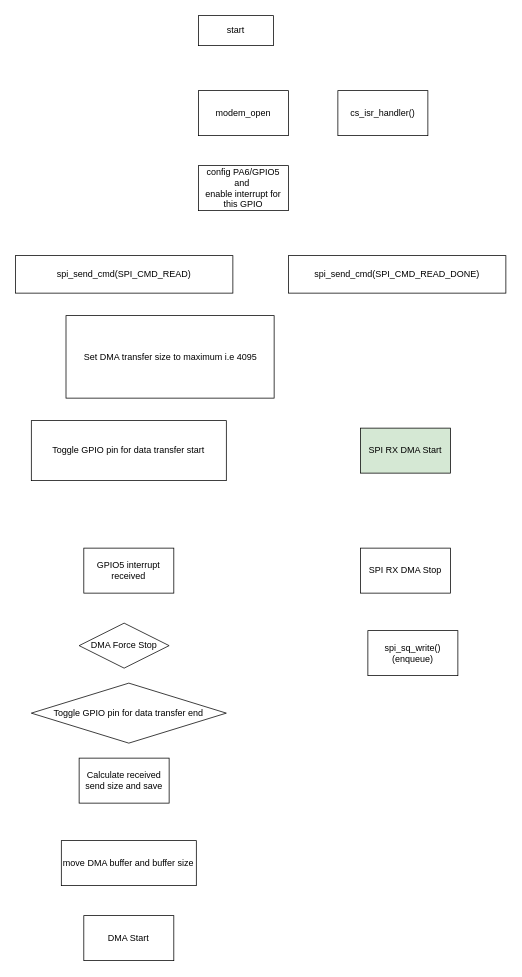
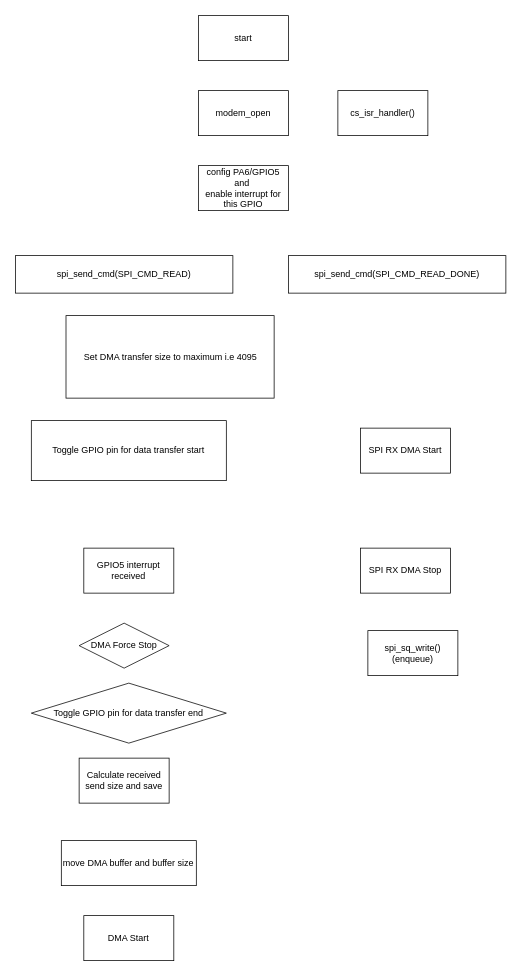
(236, 30) -> (243, 38)
(405, 450) -> (405, 450)
